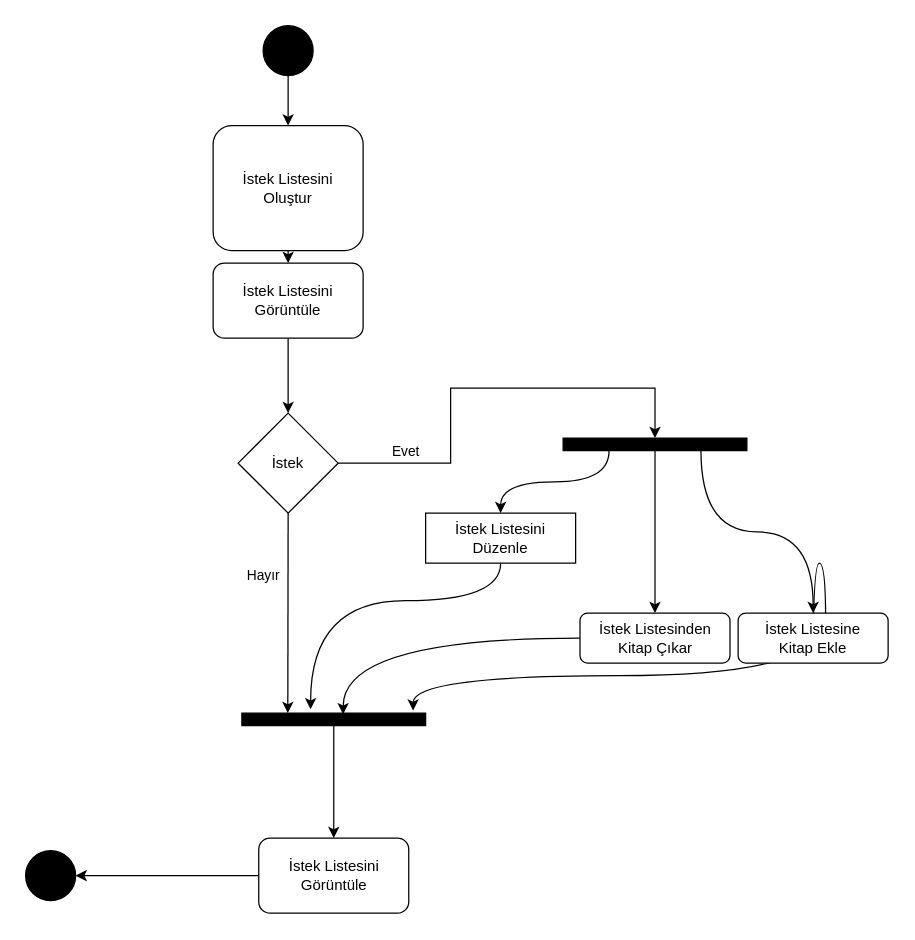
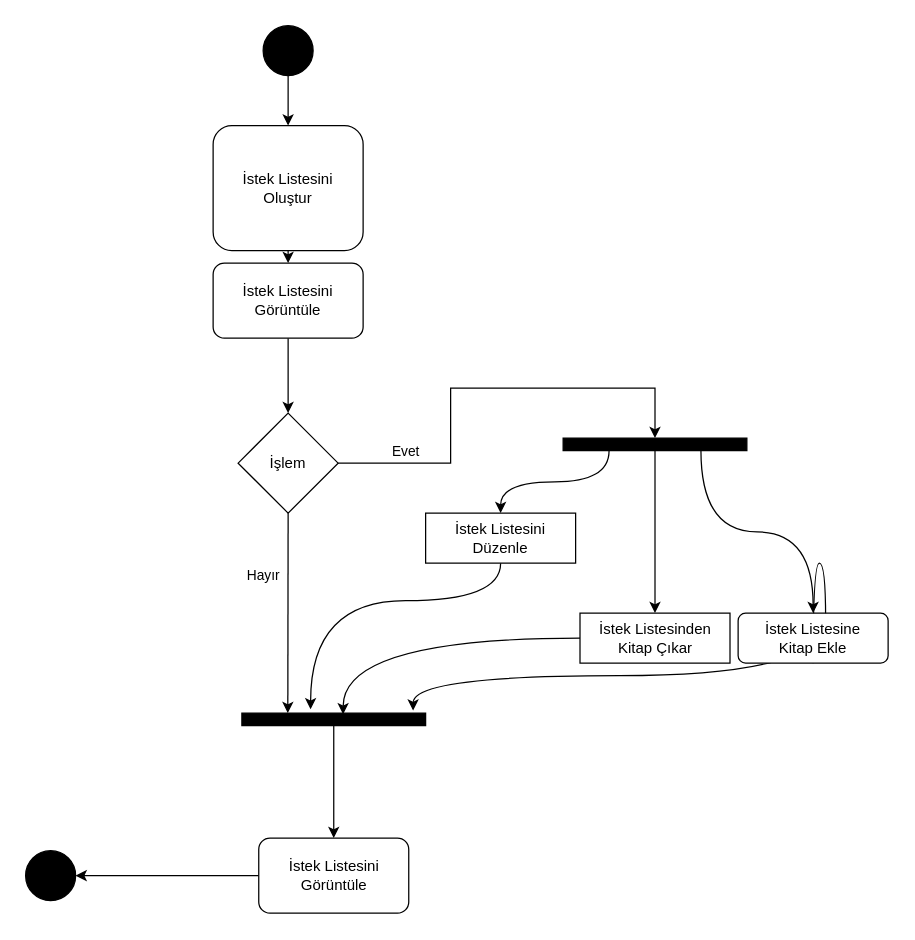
(288, 463) -> (288, 463)
(655, 638) -> (655, 638)
